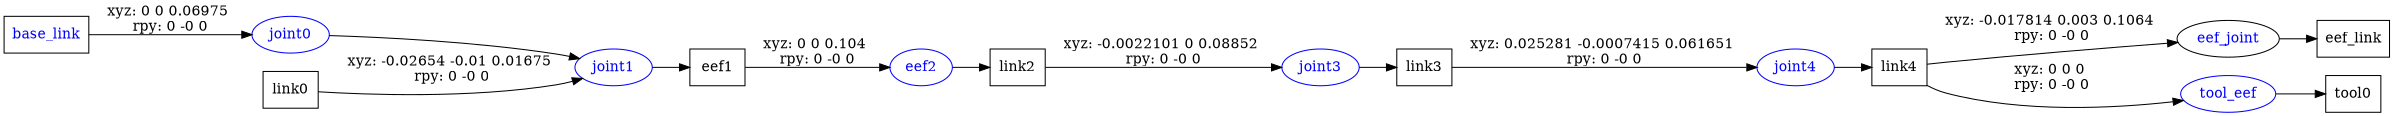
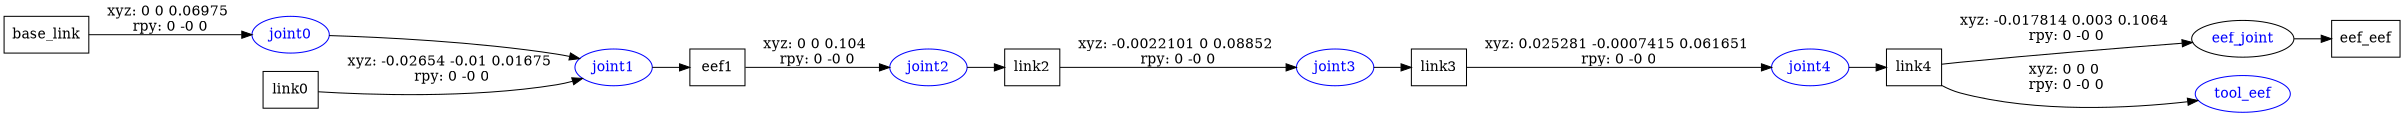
(46, 35) -> (46, 35)
(2353, 39) -> (2366, 39)
(921, 67) -> (928, 67)
(2353, 94) -> none
